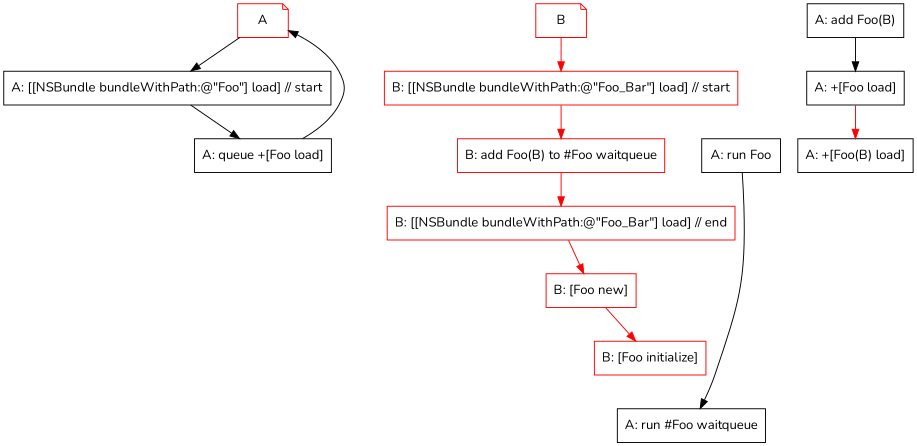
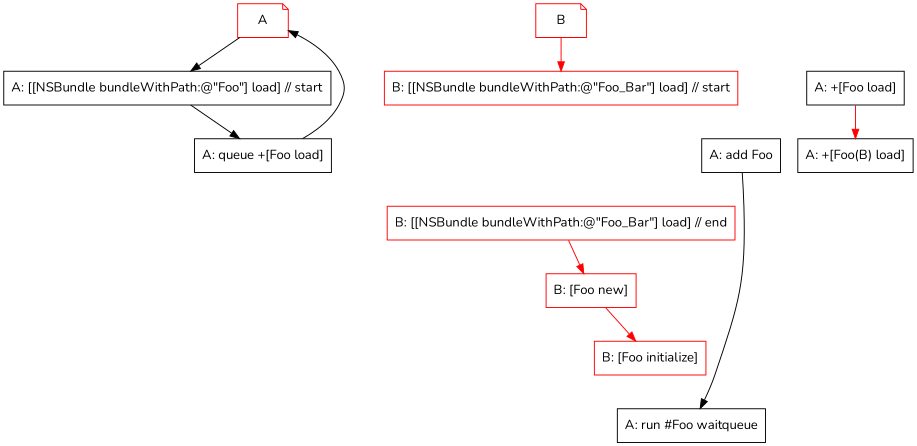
(855, 21) -> none
(561, 156) -> none
(741, 156) -> (741, 156)
